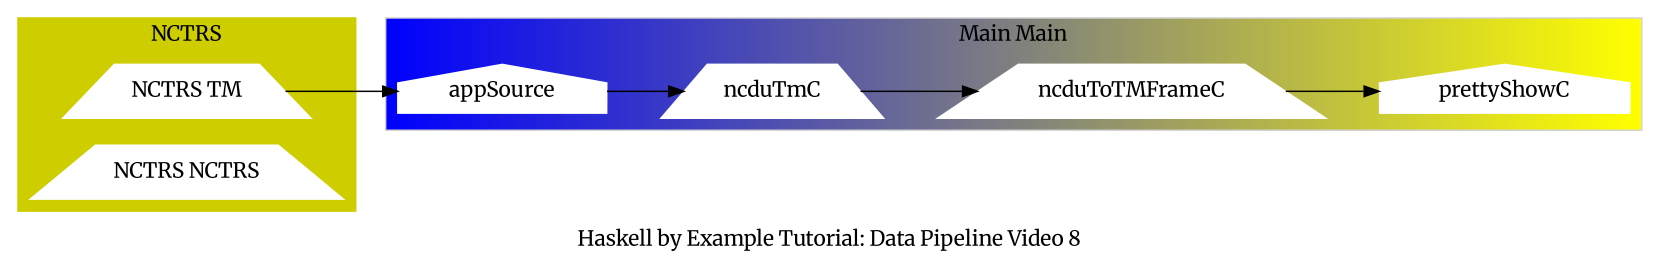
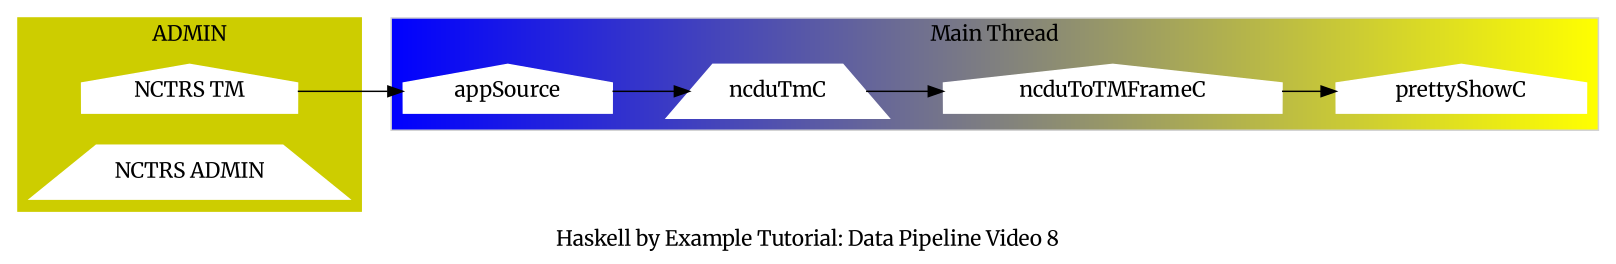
(187, 35) -> (190, 35)
(1014, 35) -> (995, 35)
(187, 91) -> (190, 91)
(1132, 91) -> (1113, 91)
(187, 172) -> (190, 172)
